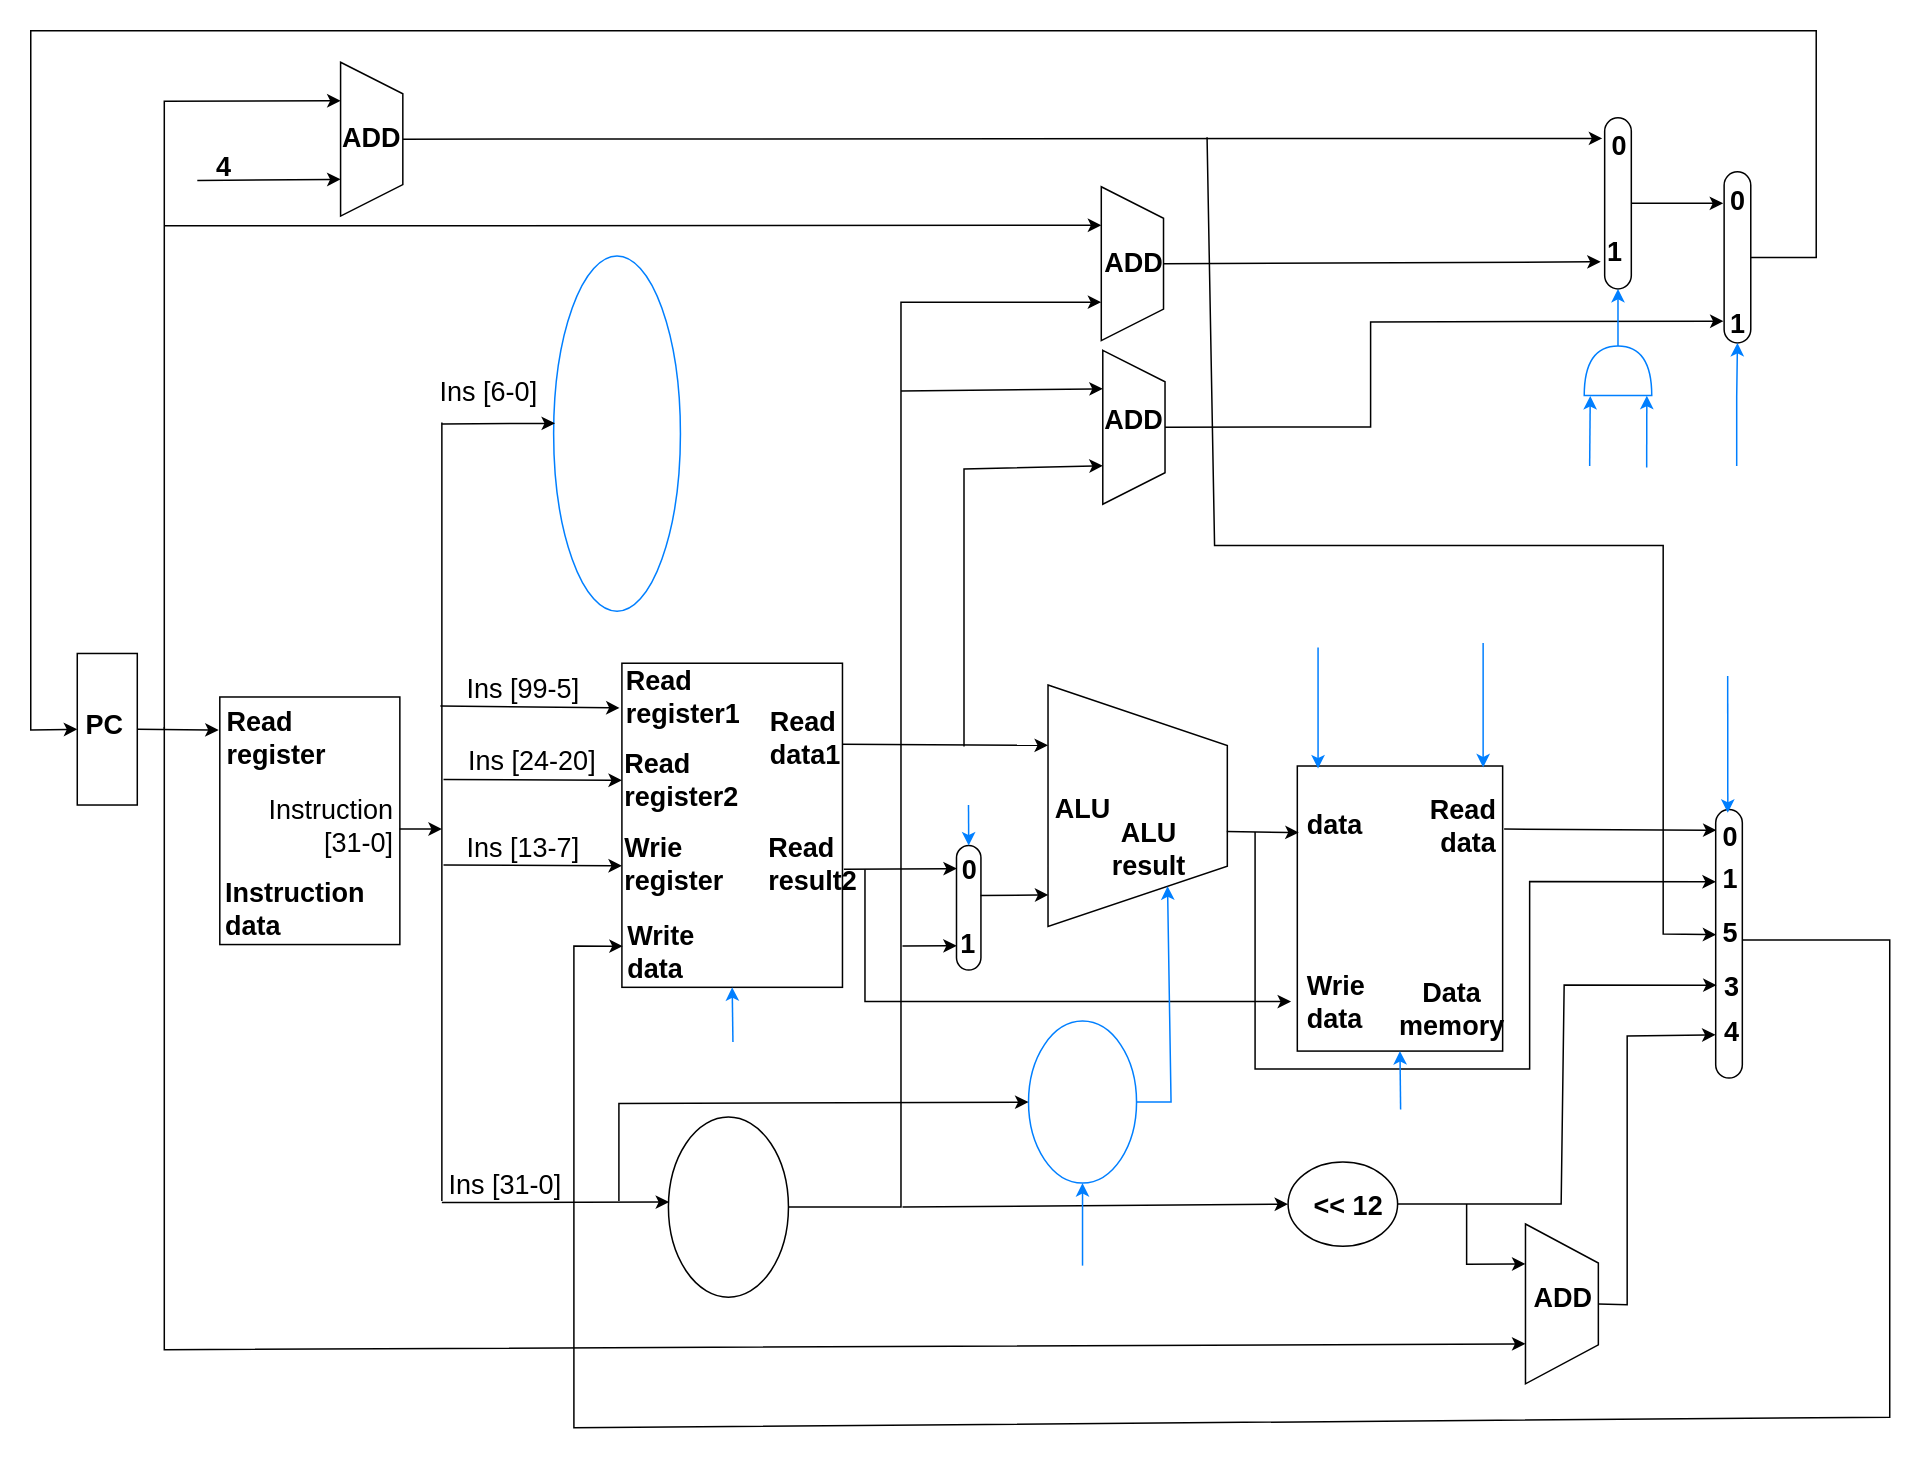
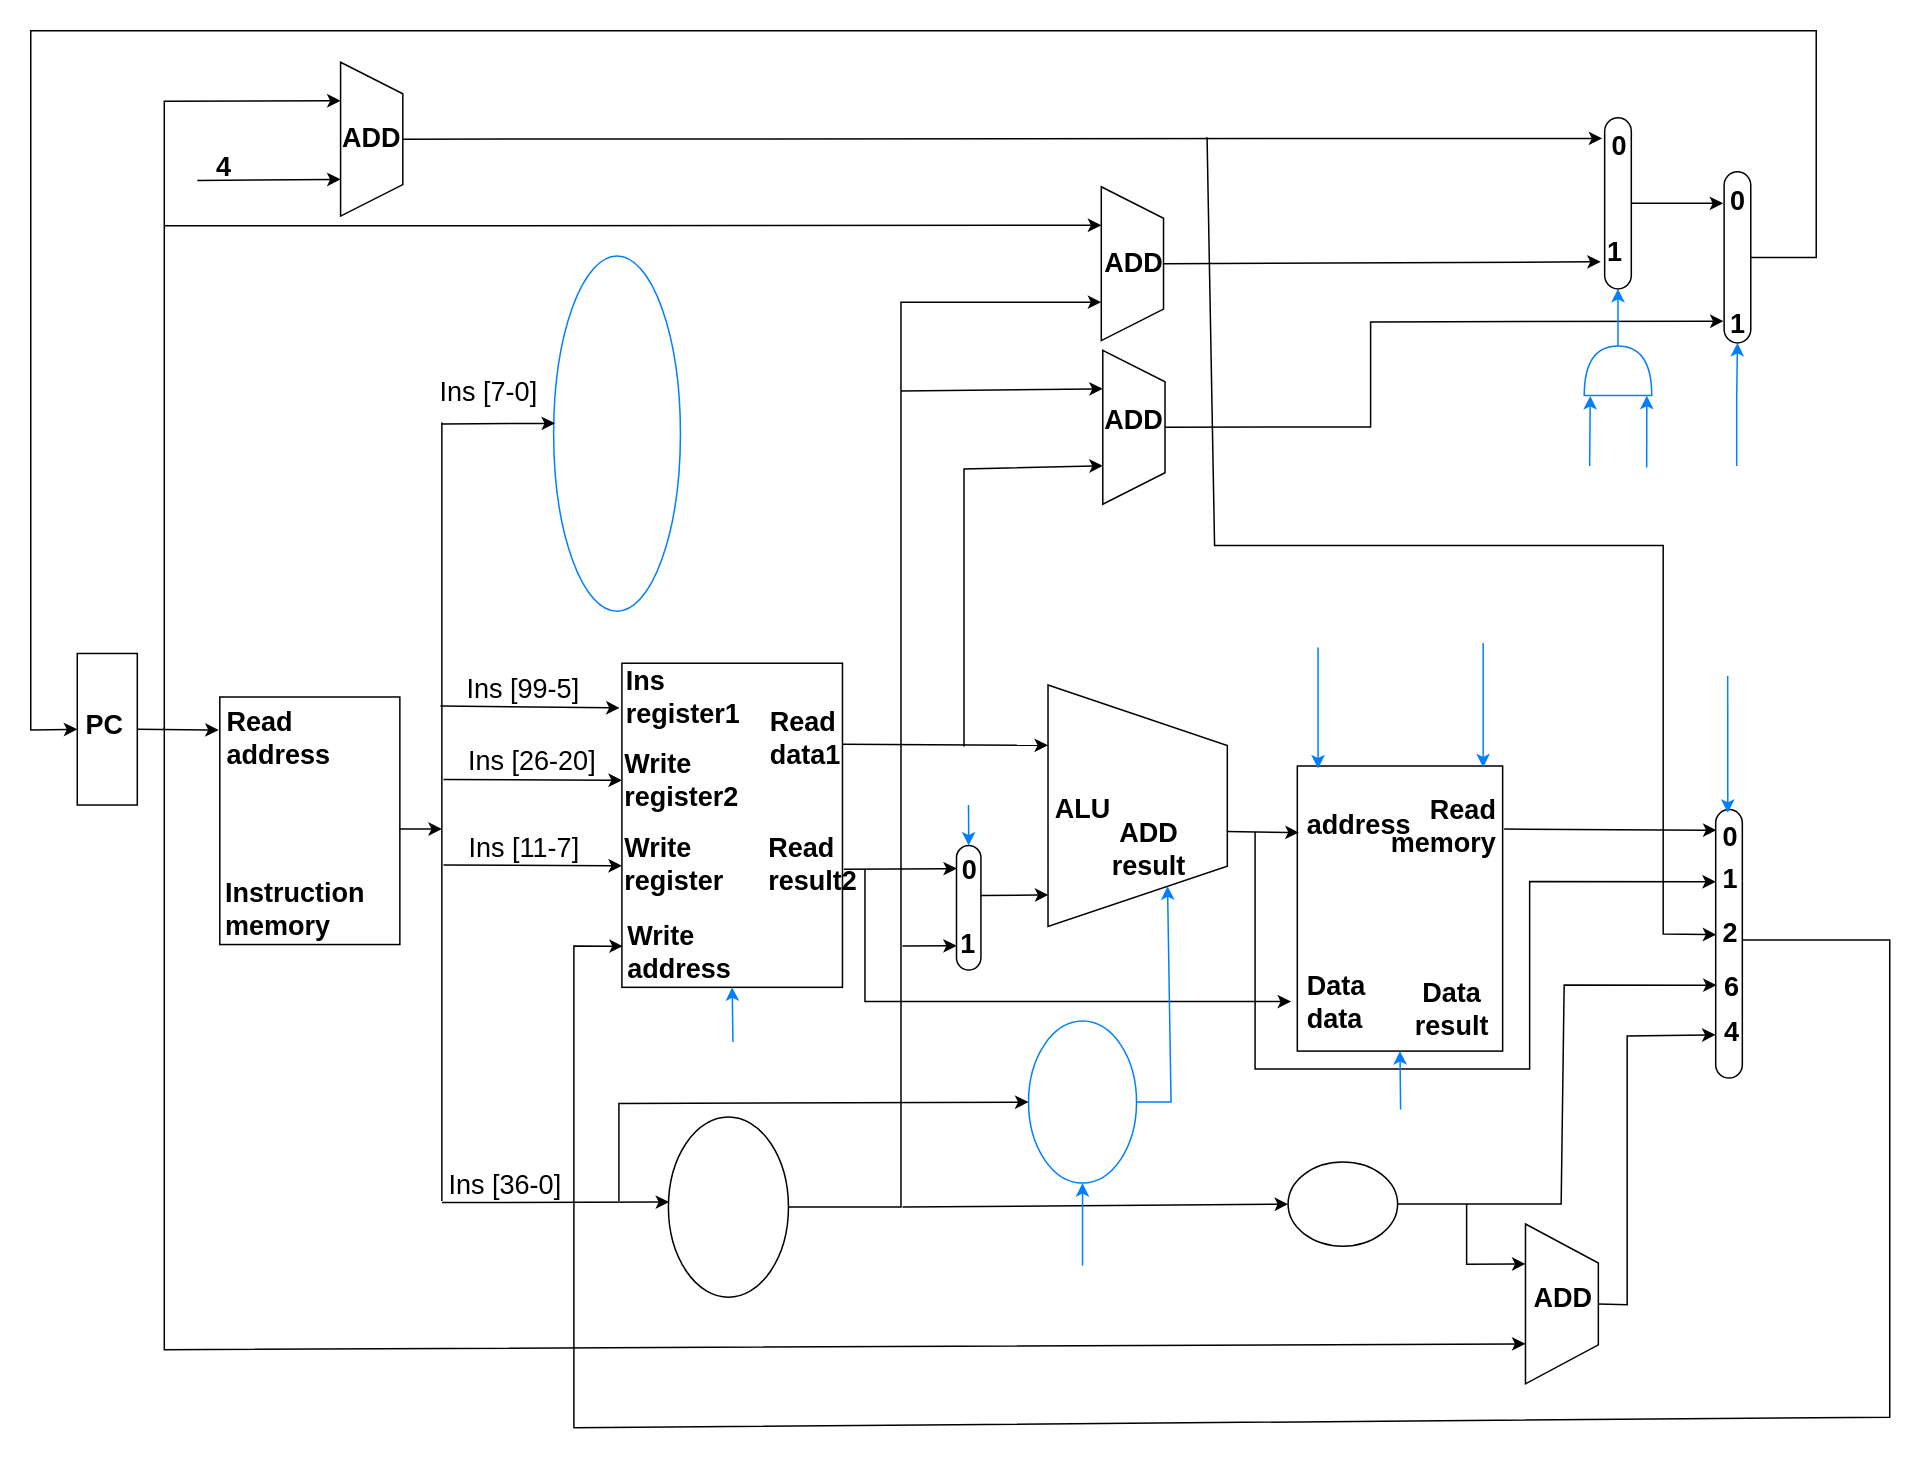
(495, 392) -> (495, 392)
(669, 698) -> (669, 698)
(265, 739) -> (263, 739)
(543, 761) -> (543, 761)
(668, 781) -> (668, 781)
(1327, 826) -> (1343, 826)
(320, 827) -> none
(1476, 827) -> (1466, 827)
(532, 848) -> (532, 848)
(1149, 850) -> (1149, 850)
(663, 865) -> (663, 865)
(279, 910) -> (279, 910)
(1728, 934) -> (1728, 934)
(651, 953) -> (663, 953)
(1729, 988) -> (1729, 988)
(1327, 1003) -> (1327, 1003)
(1452, 1010) -> (1452, 1010)
(514, 1186) -> (514, 1186)
(1347, 1207) -> none
